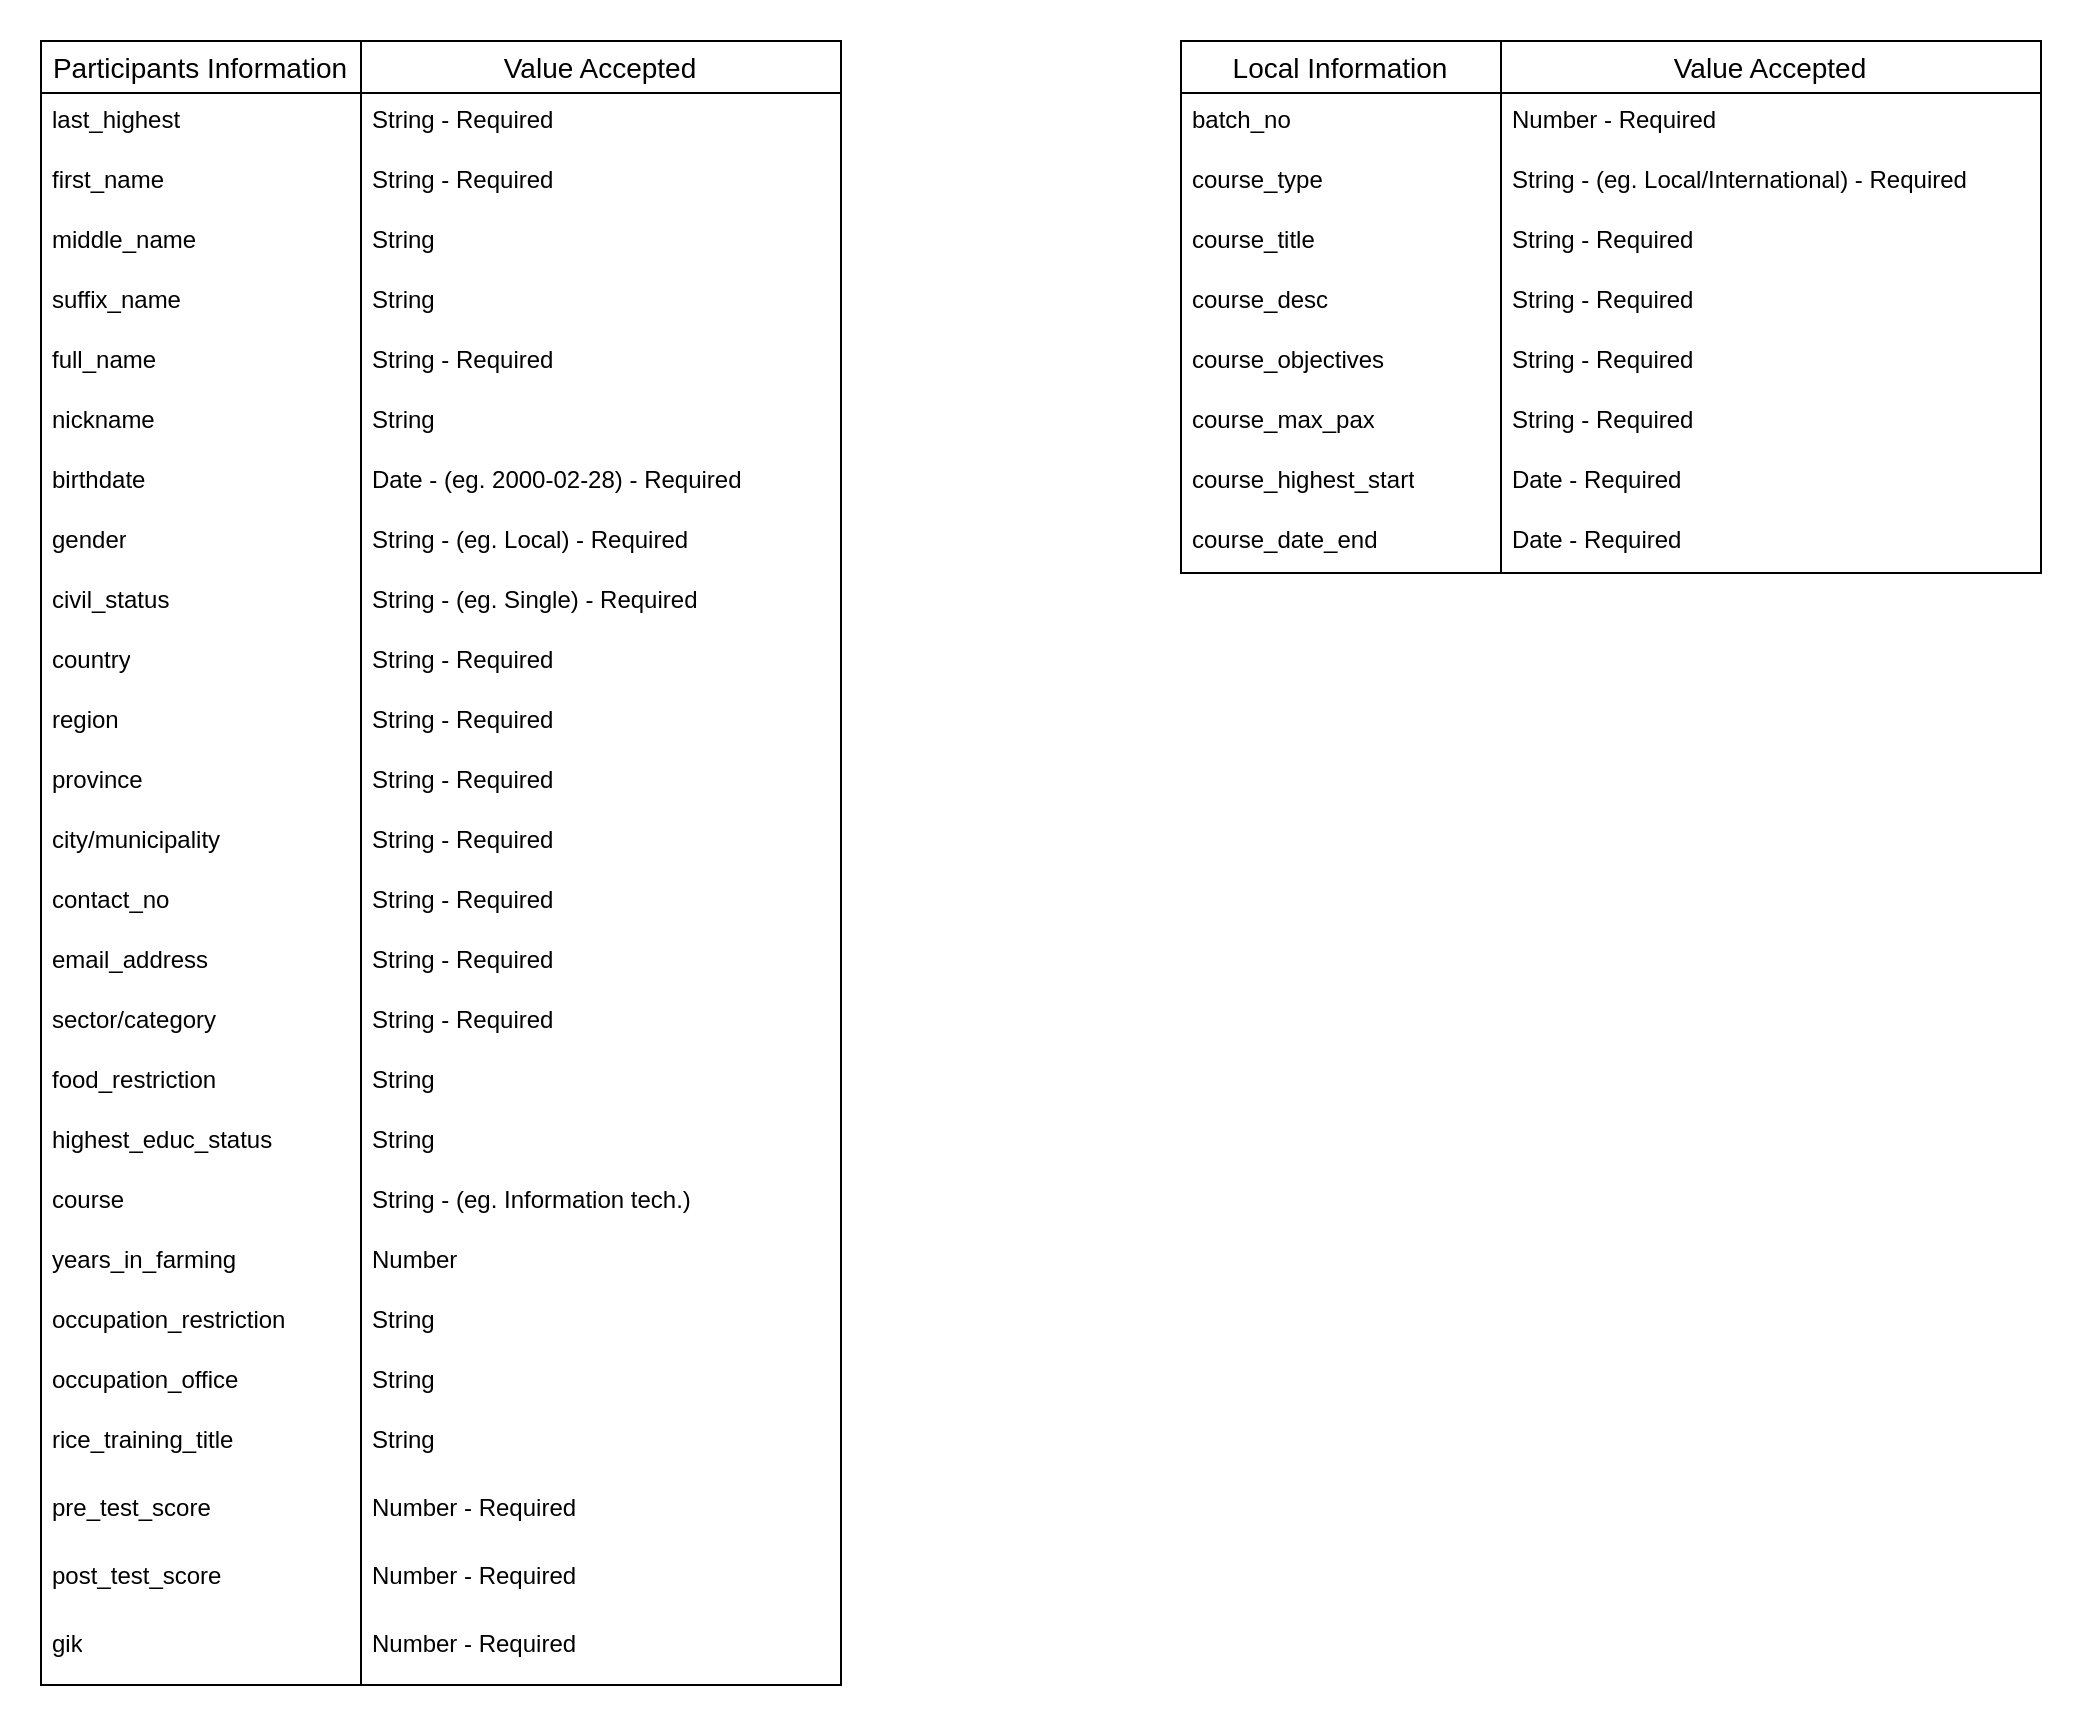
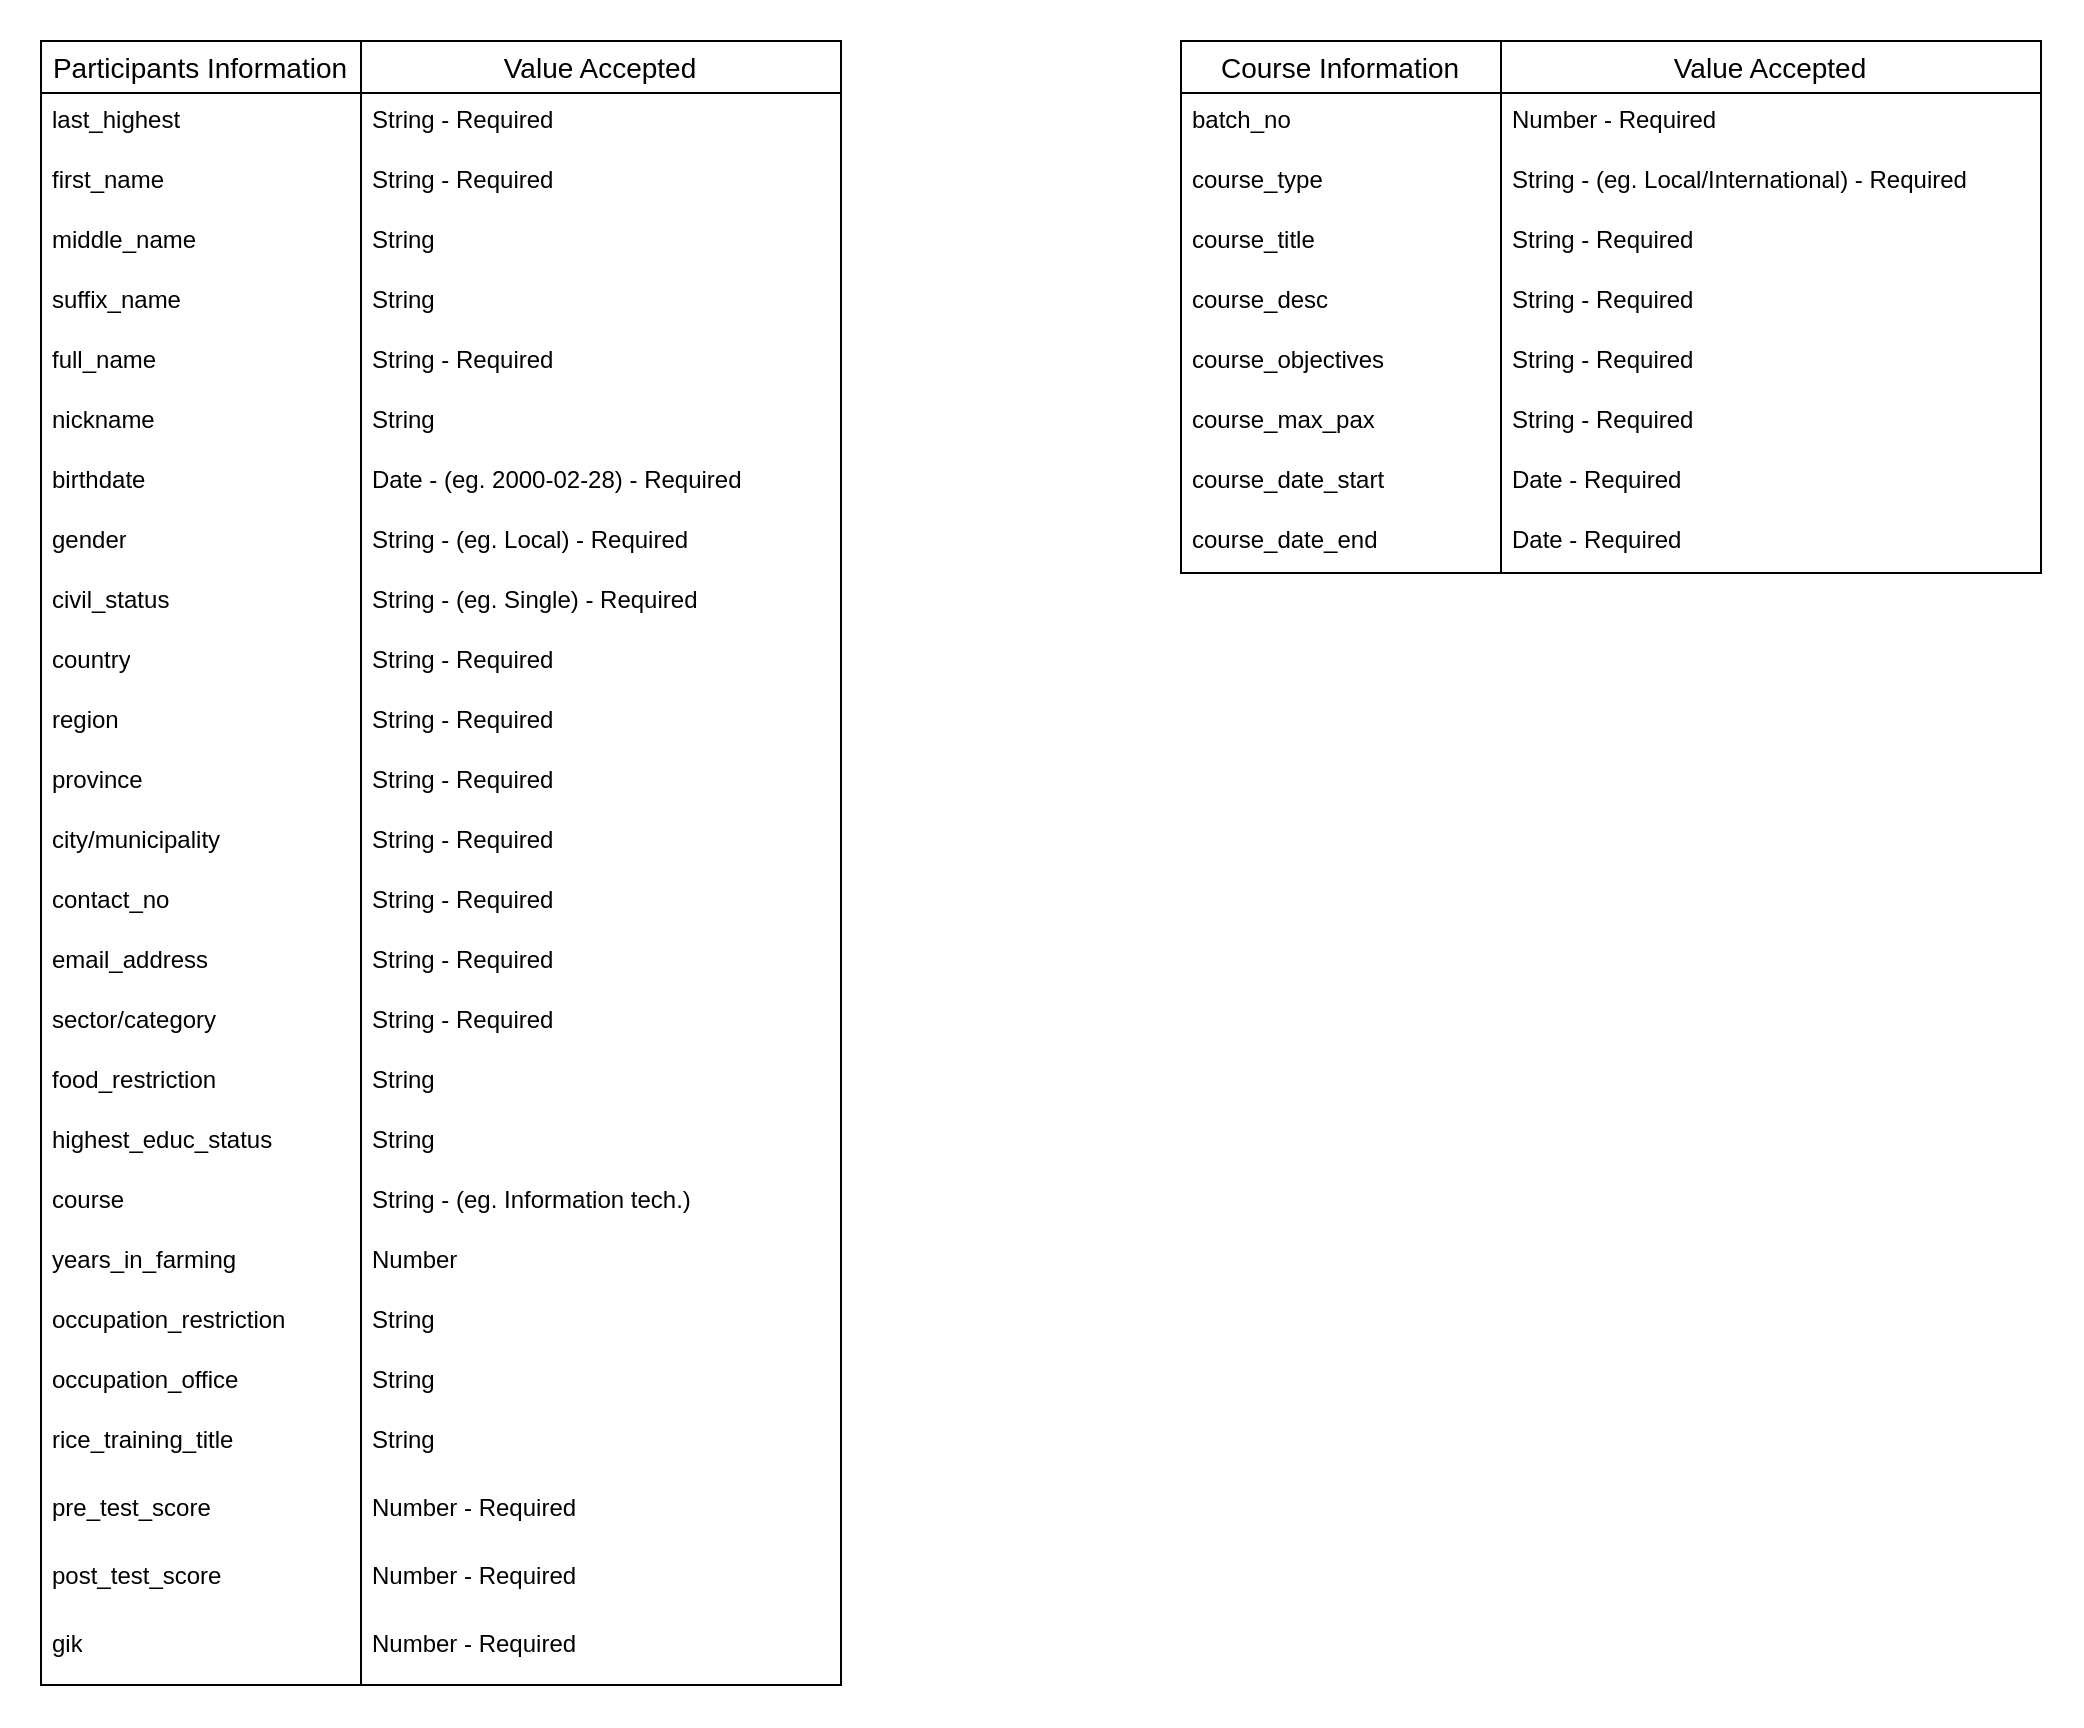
(1340, 69) -> (1340, 69)
(1324, 481) -> (1307, 481)
